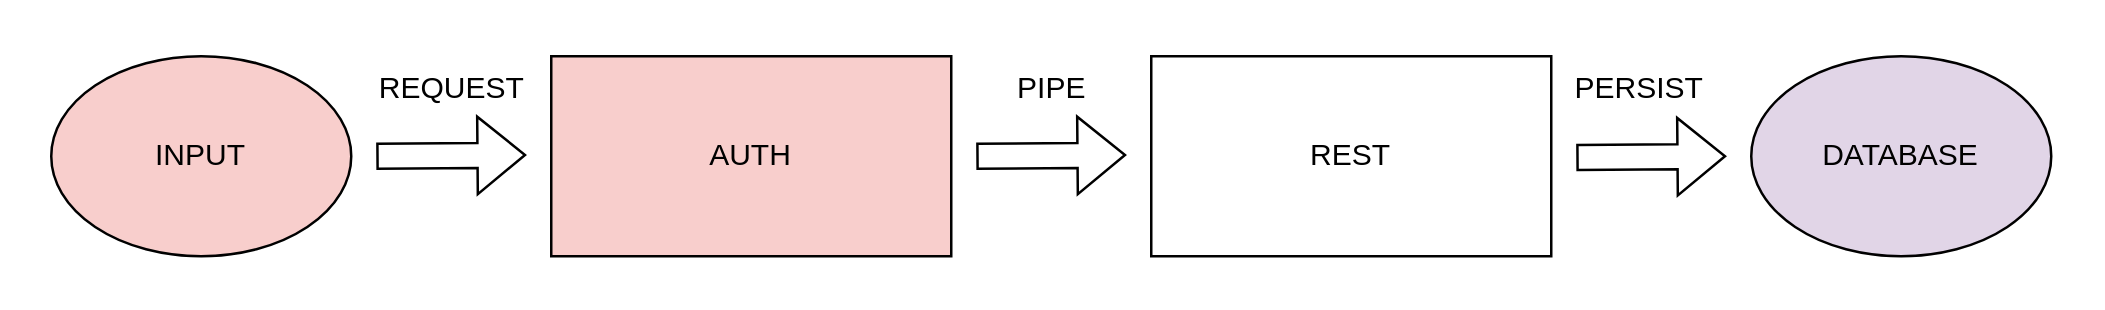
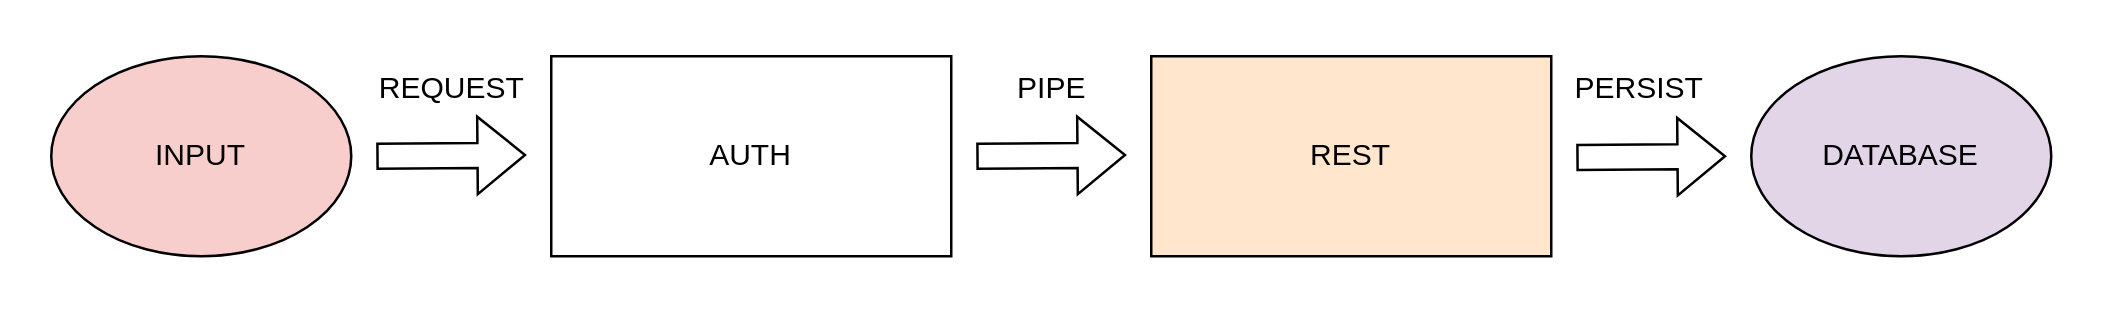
(751, 156) -> (751, 156)
(1351, 156) -> (1351, 156)
